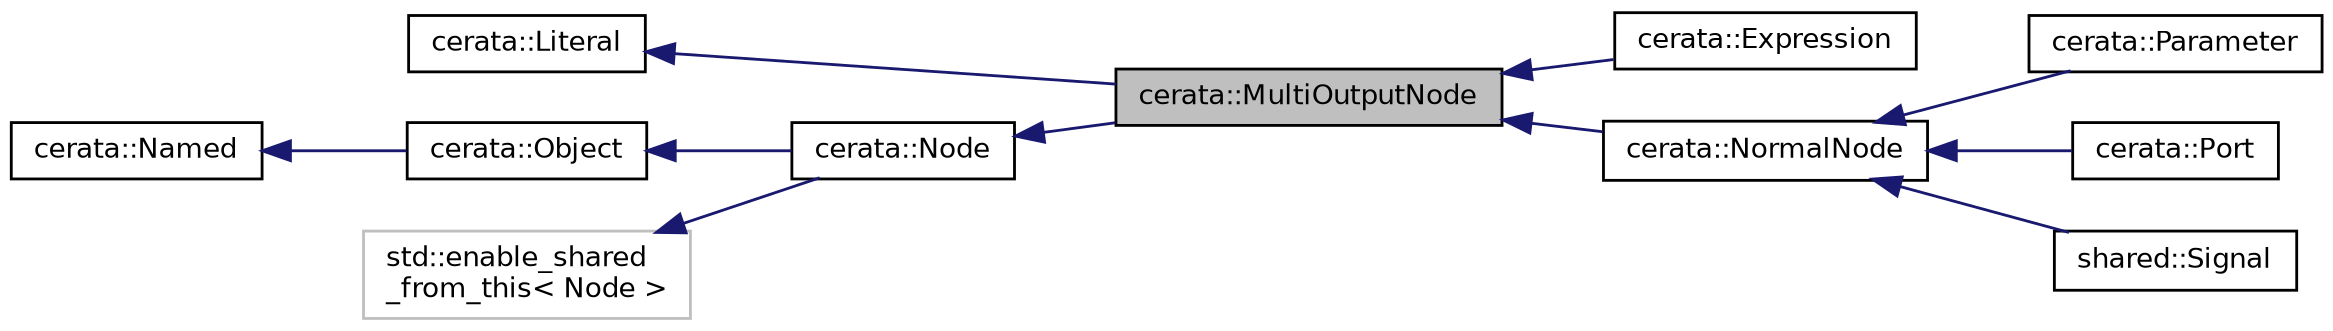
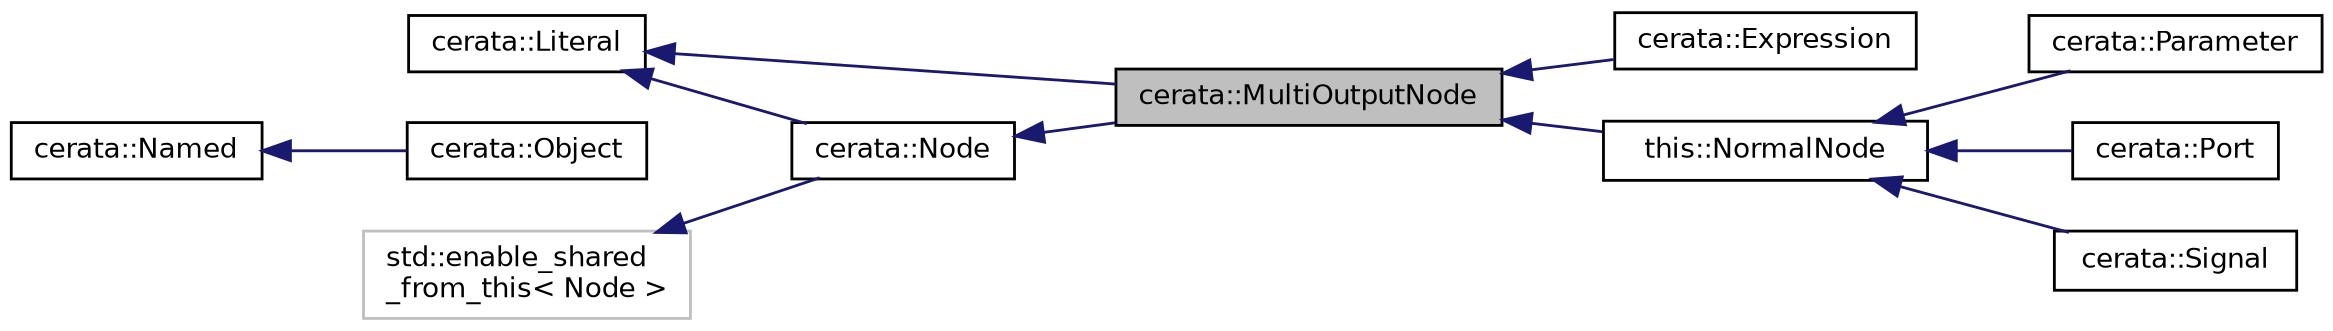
(734, 151) -> (729, 101)
(1766, 151) -> (1766, 151)
(2176, 261) -> (2176, 261)
